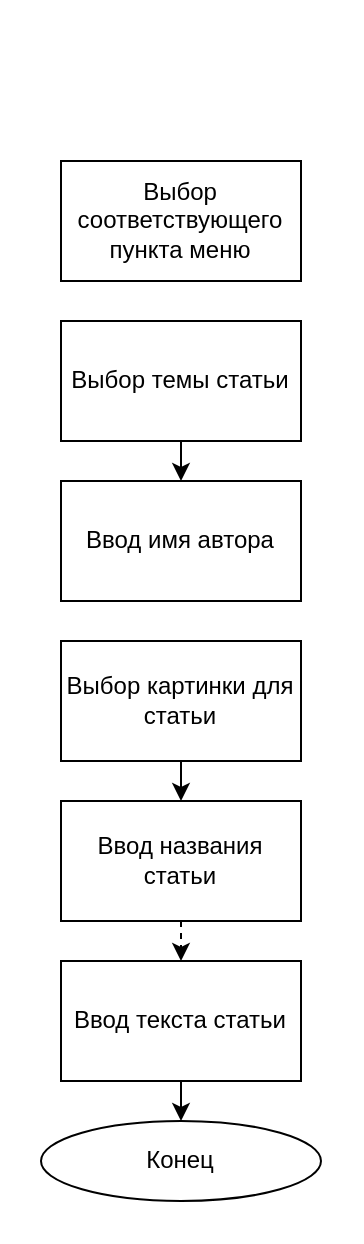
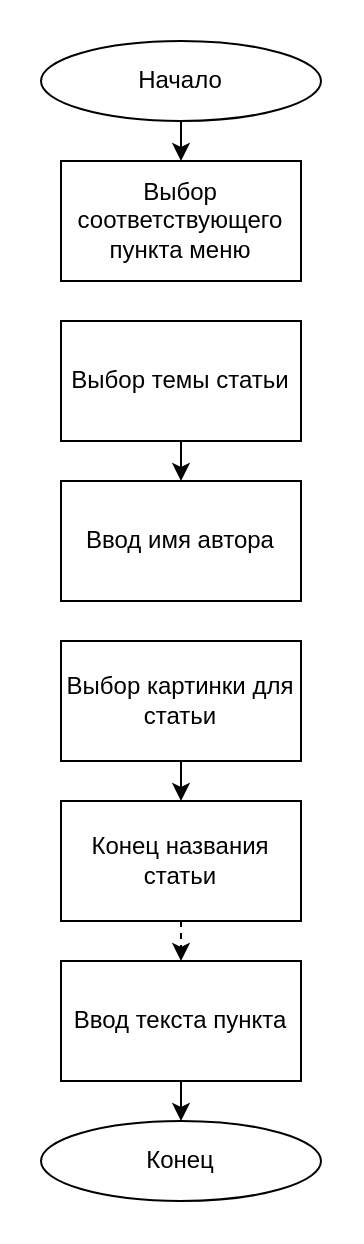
none -> (181, 81)
none -> (181, 134)
(181, 861) -> (181, 861)
(181, 1021) -> (181, 1021)
